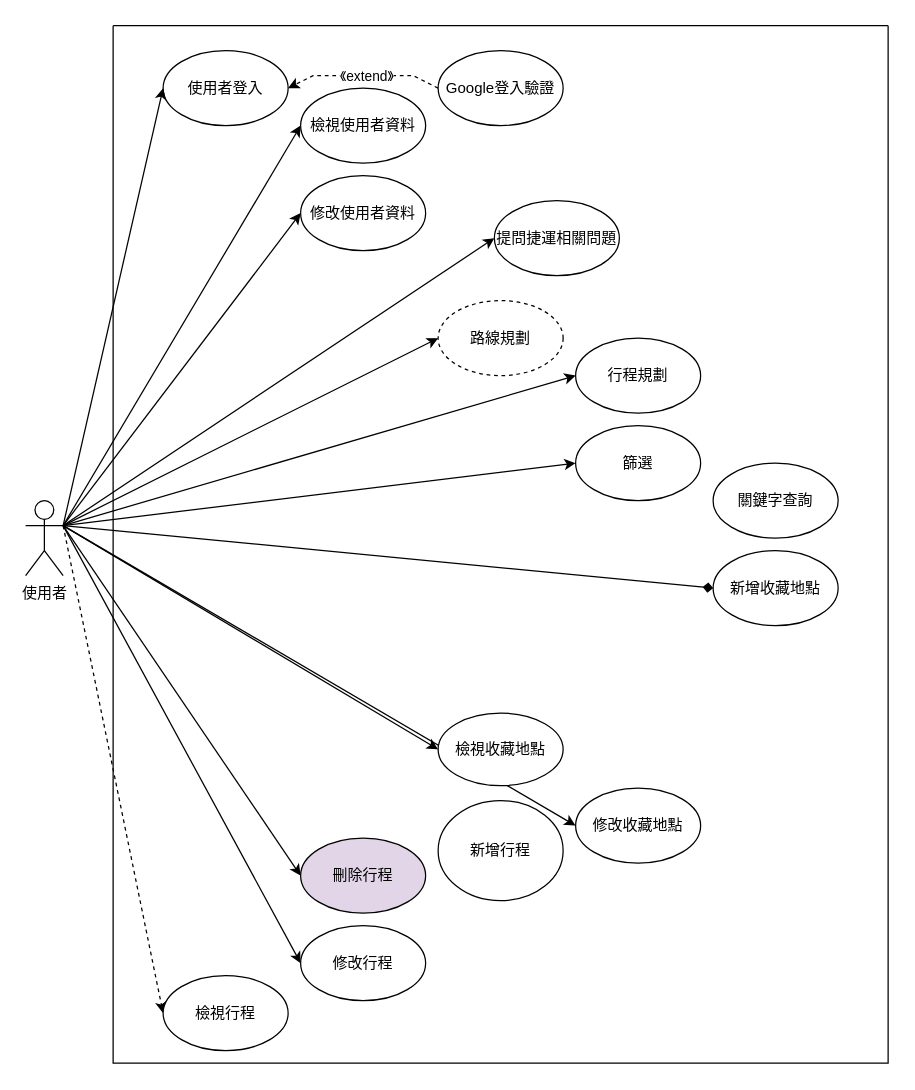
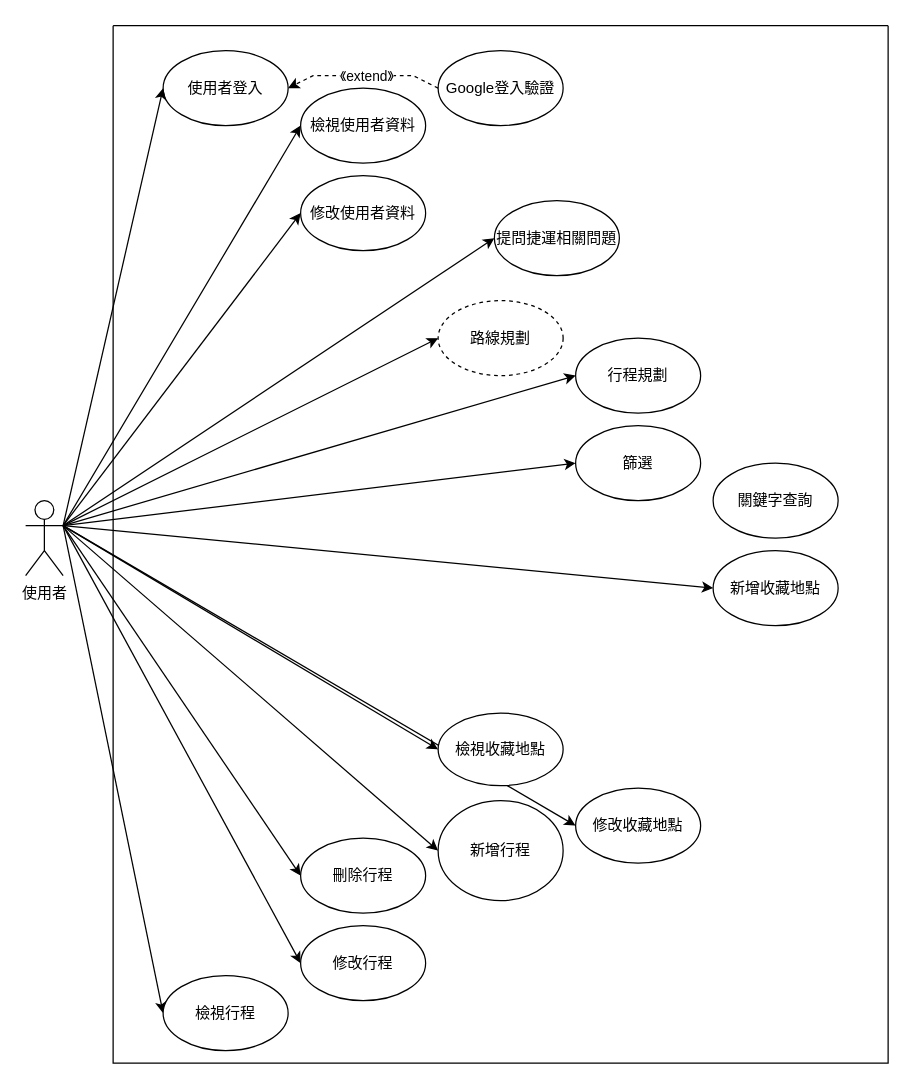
(702, 587) -> (703, 587)
(88, 645) -> (88, 645)
none -> (252, 689)
(363, 876) -> (363, 876)
